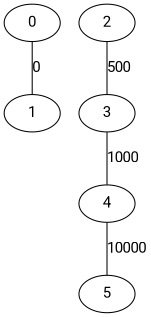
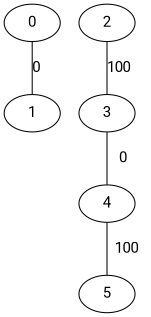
(119, 68) -> (119, 68)
(123, 158) -> (123, 158)
(127, 249) -> (127, 249)
